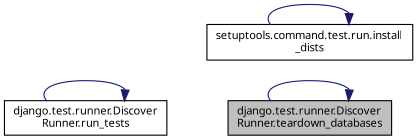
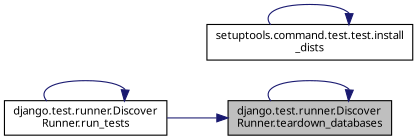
(310, 42) -> (310, 42)
none -> (192, 118)
